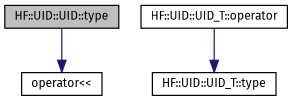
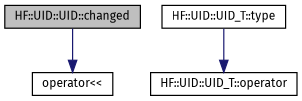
(62, 17) -> (73, 17)
(214, 44) -> (224, 44)
